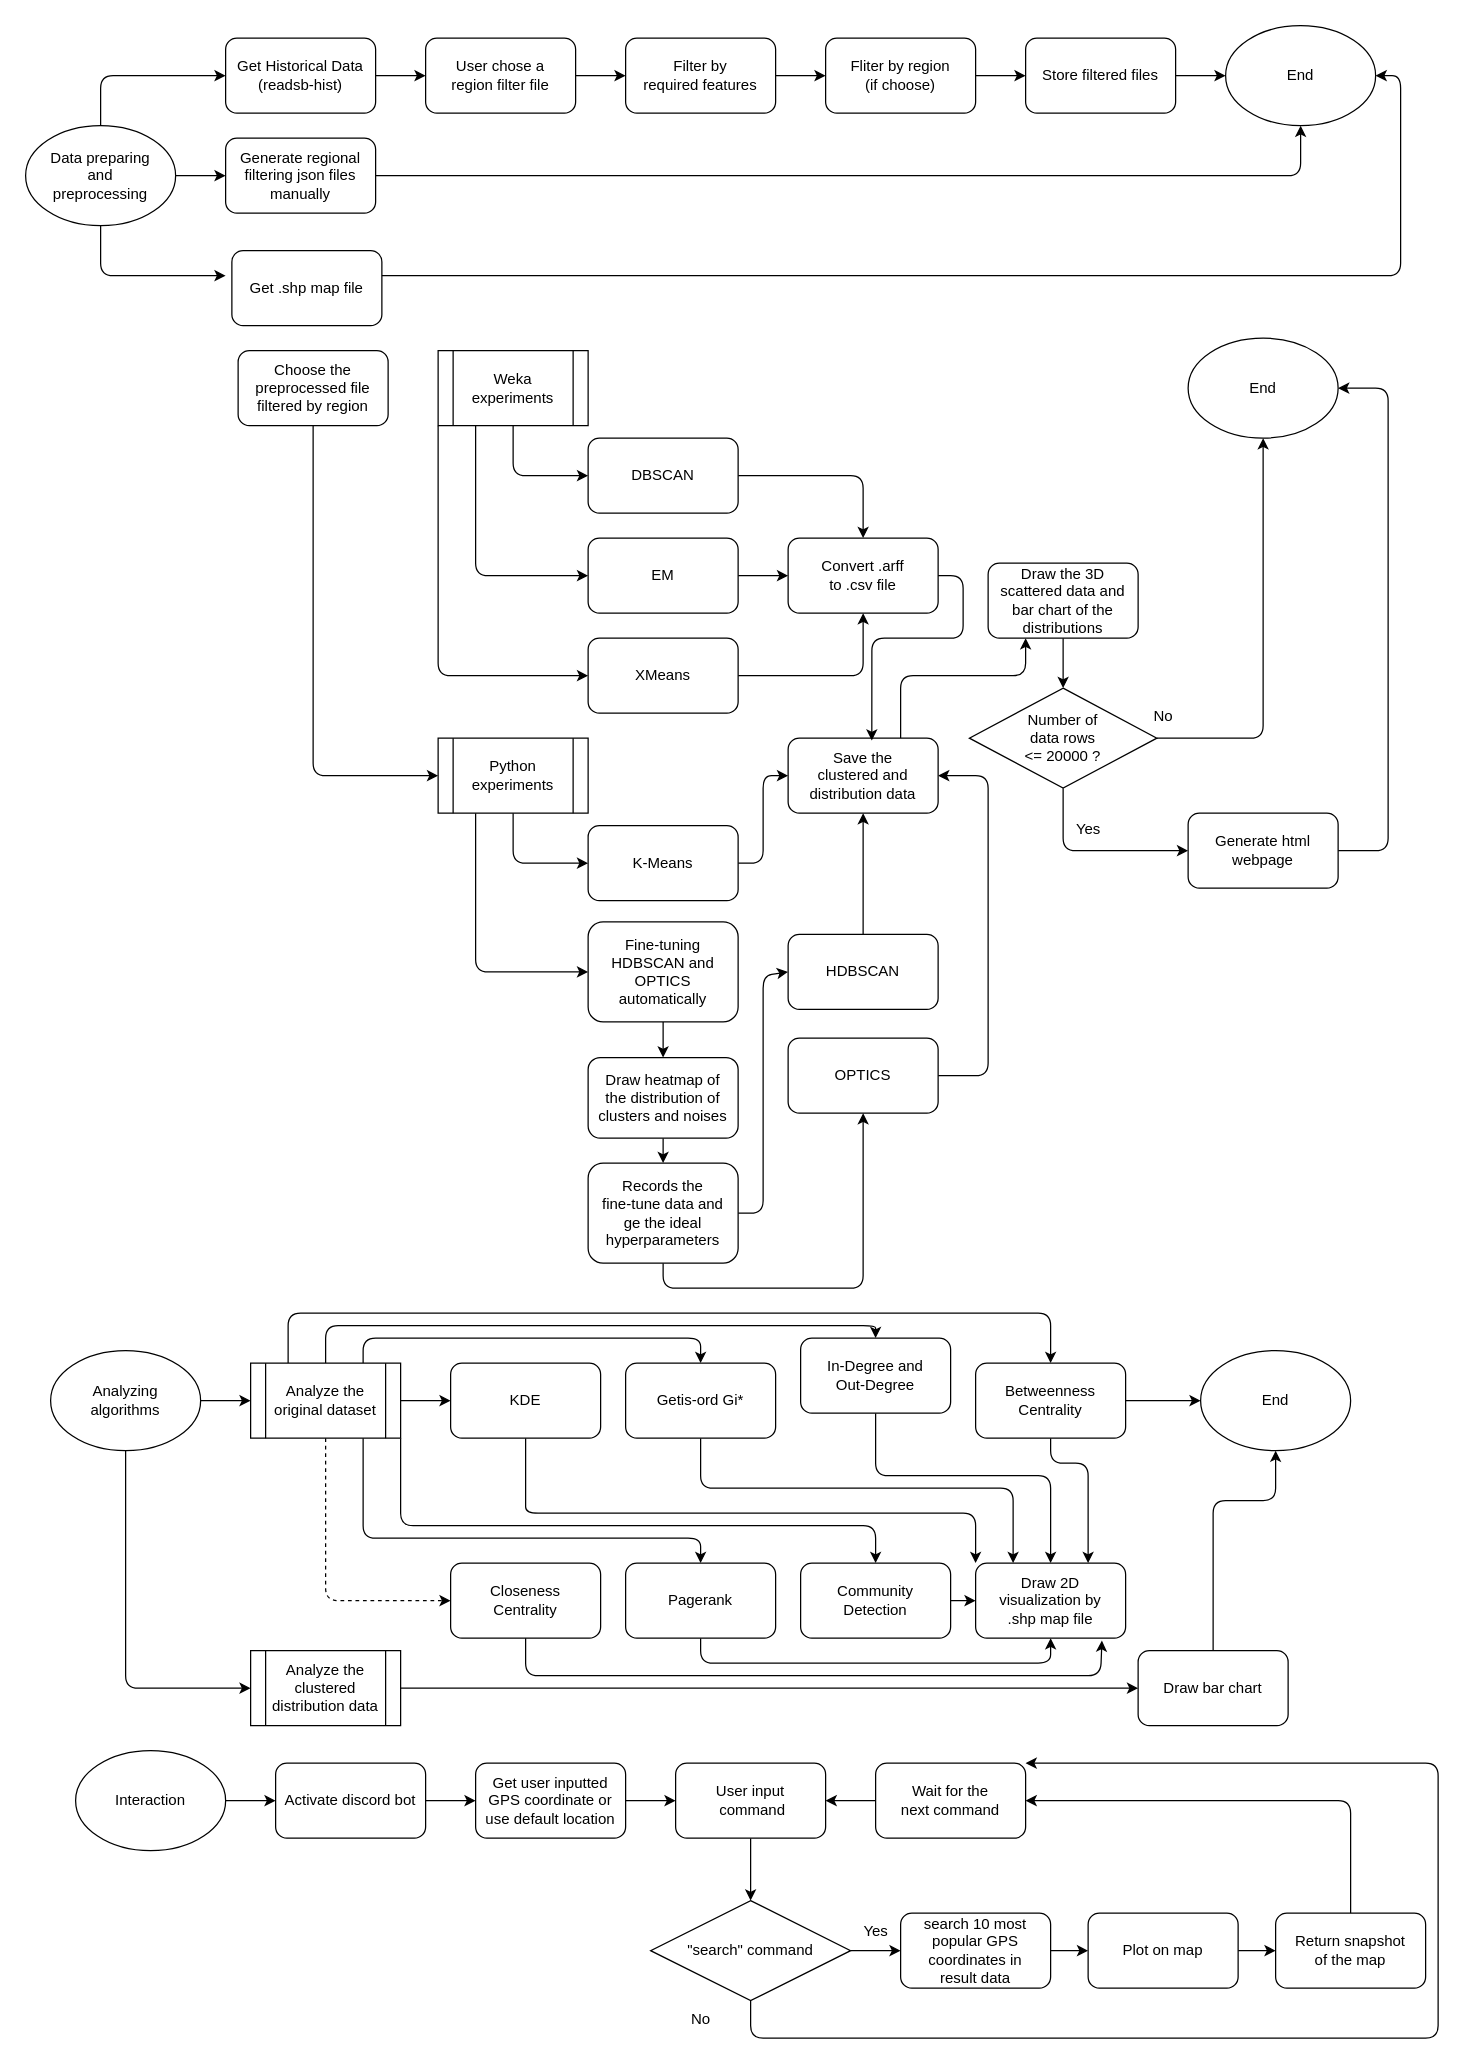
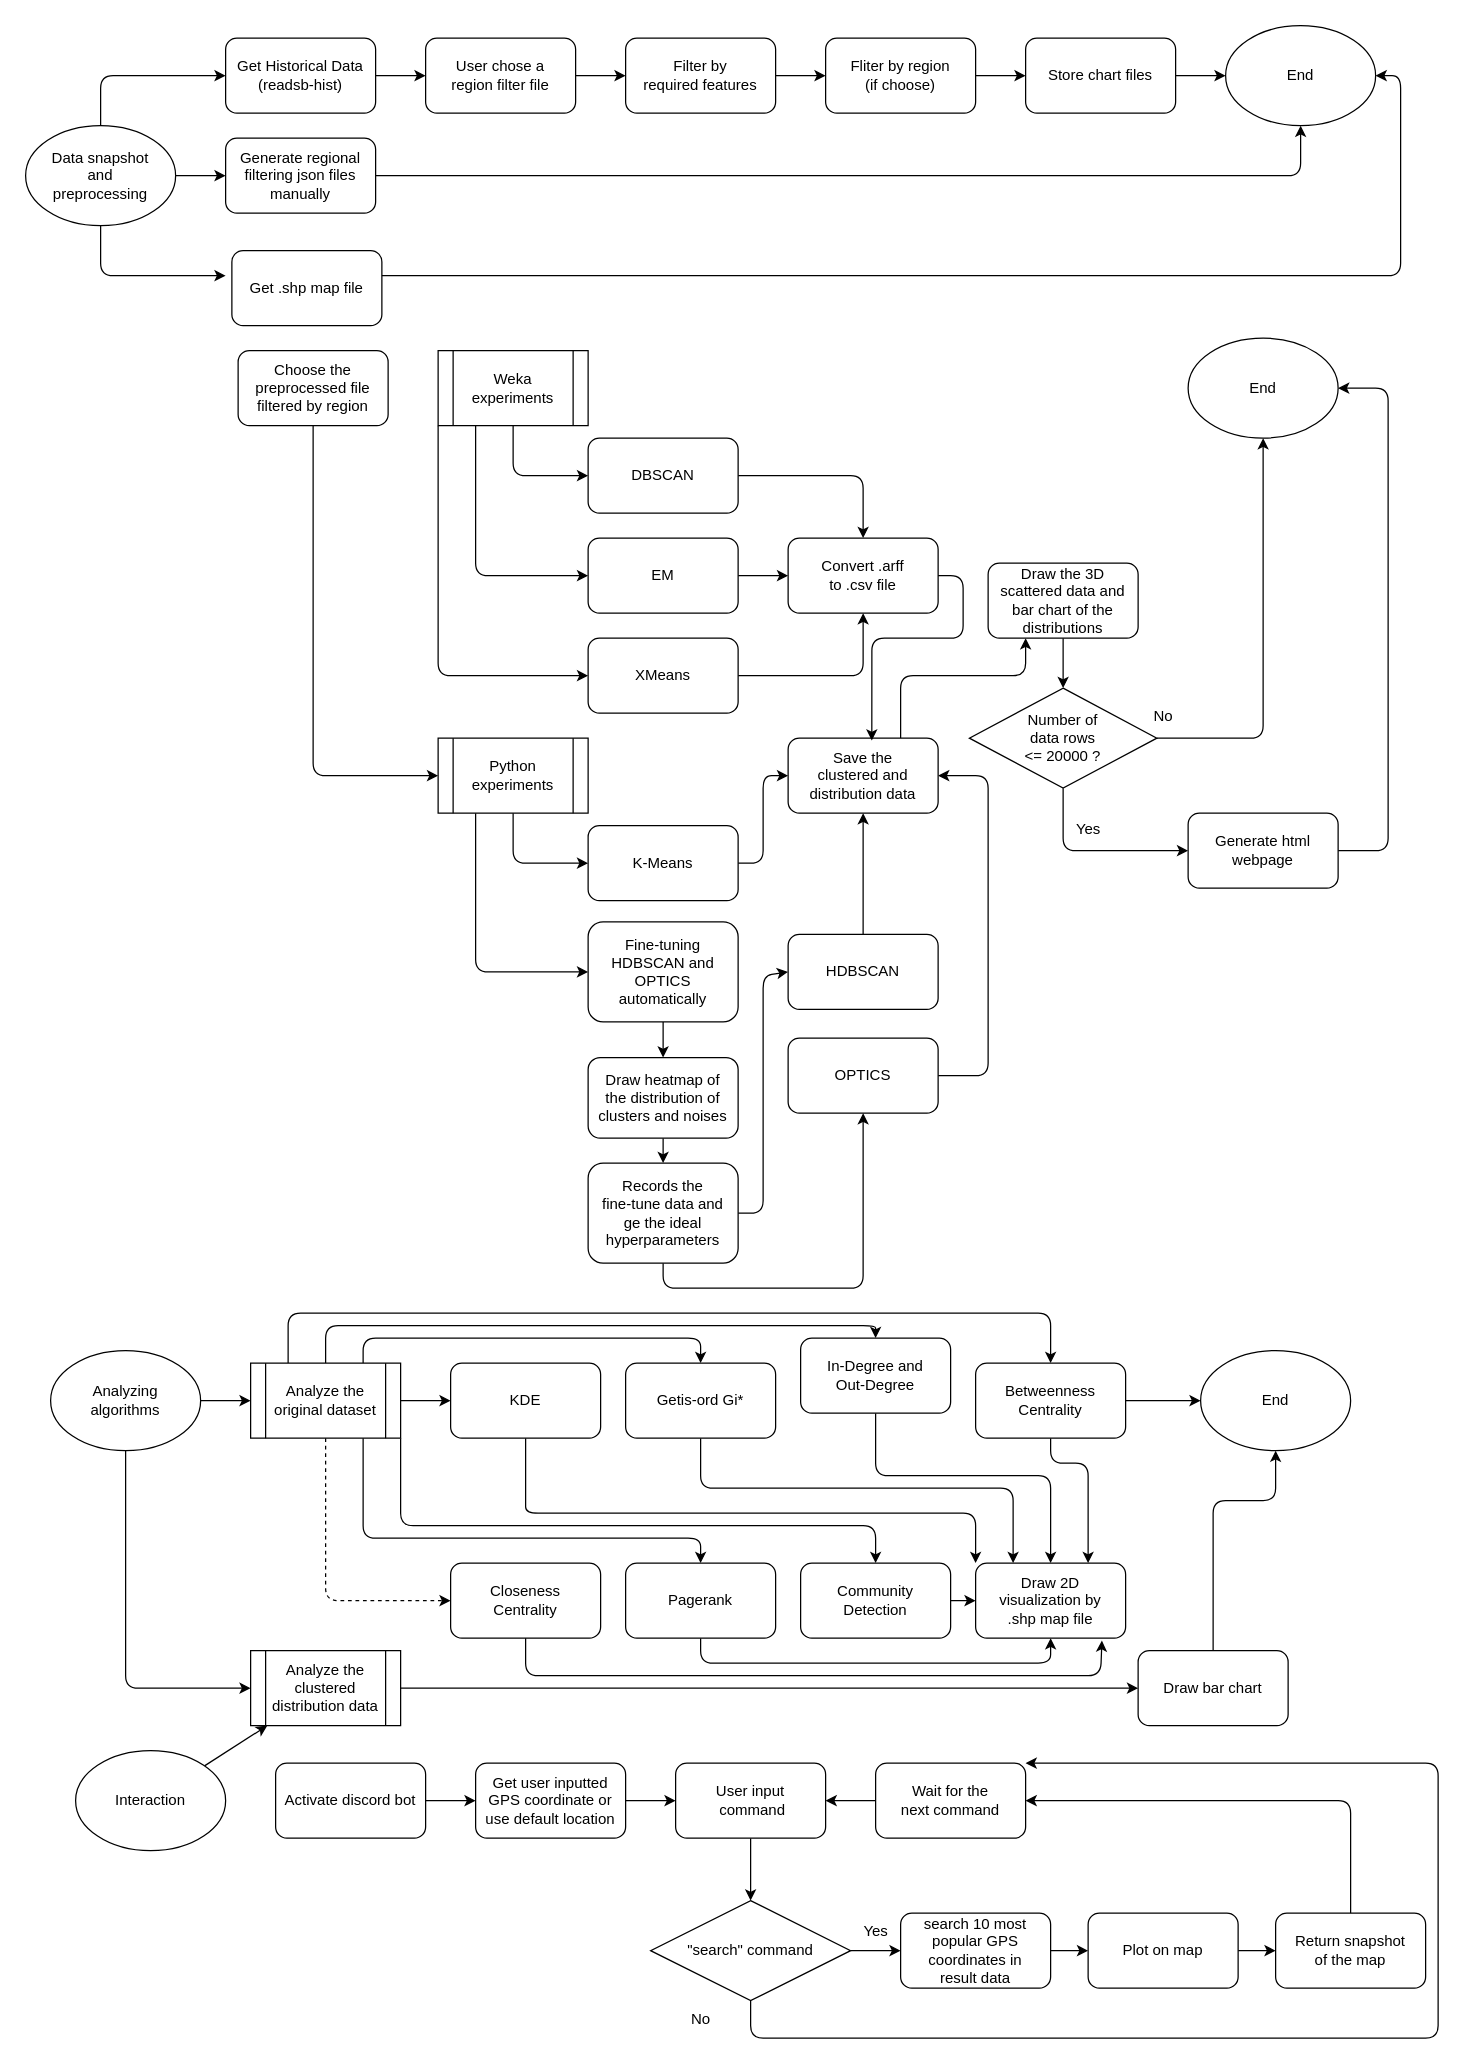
(1101, 76) -> (1101, 76)
(101, 176) -> (101, 176)
(247, 1801) -> (233, 1748)
